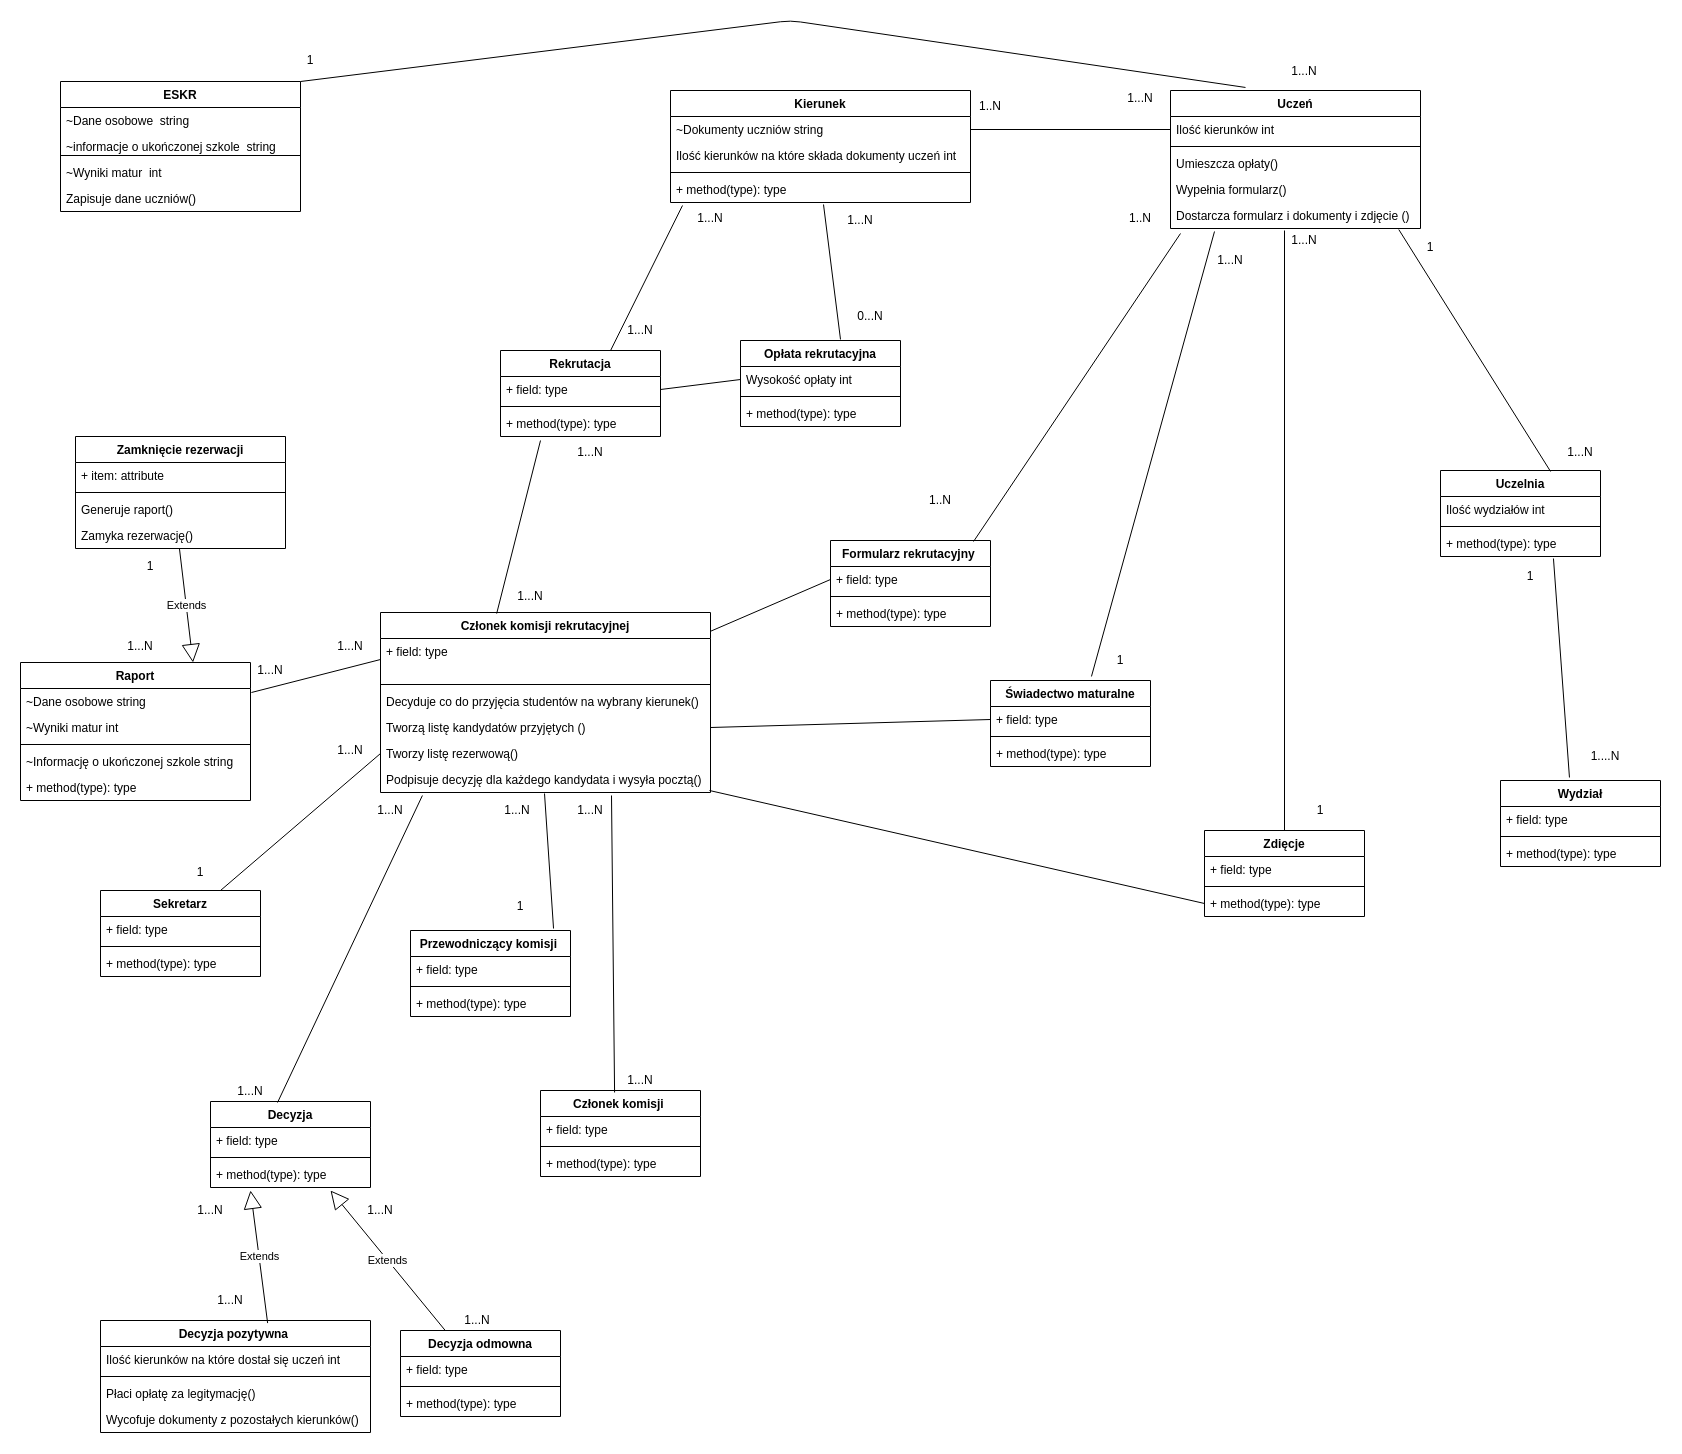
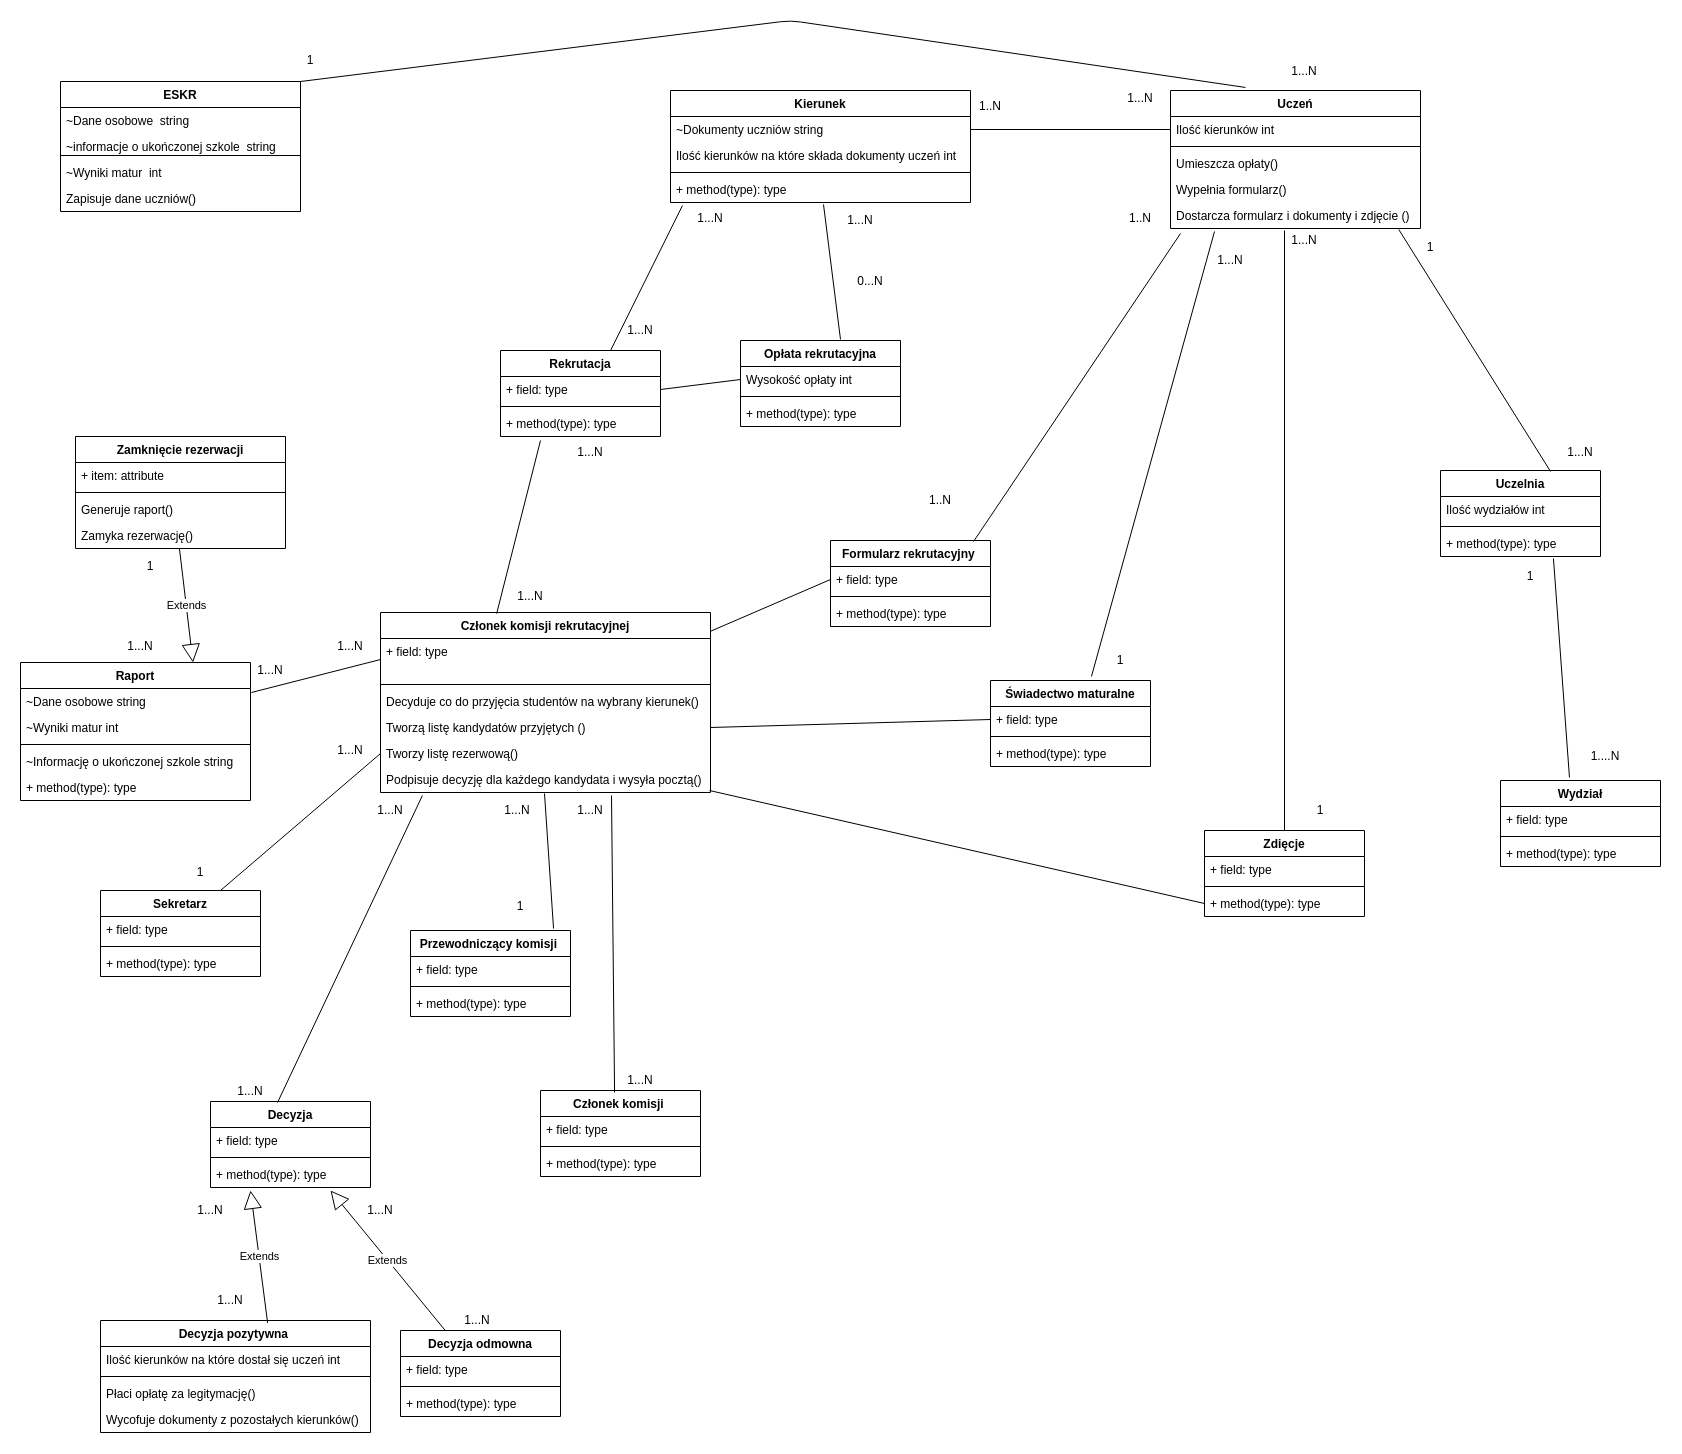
(871, 317) -> (871, 282)
